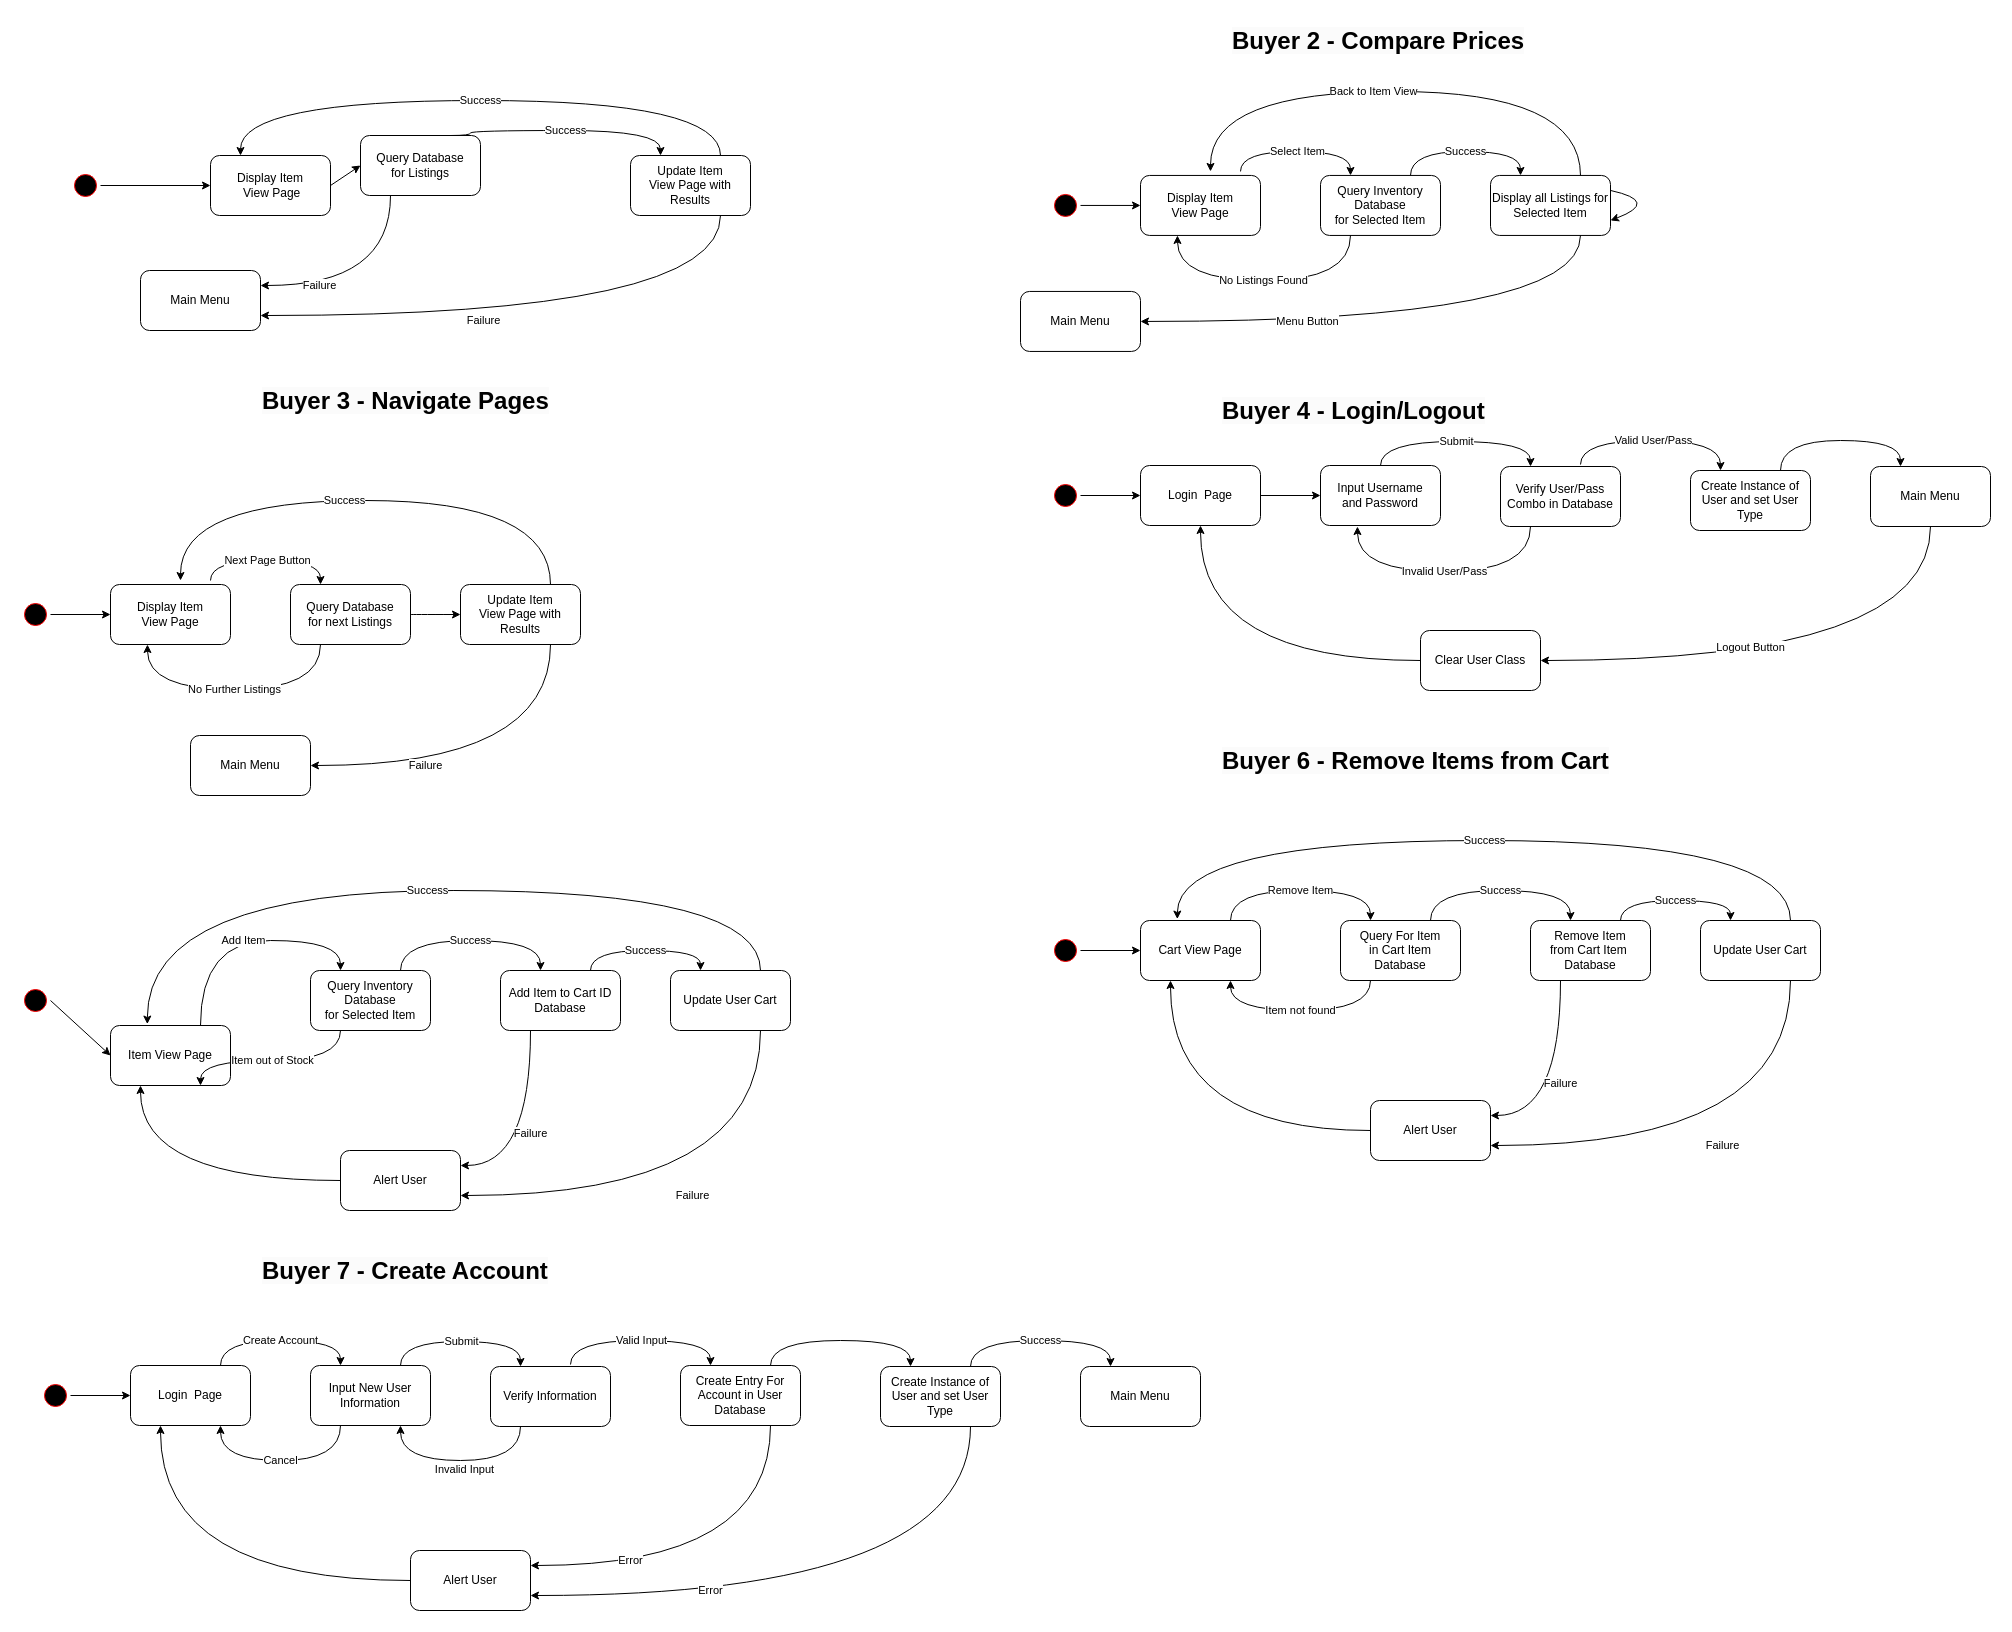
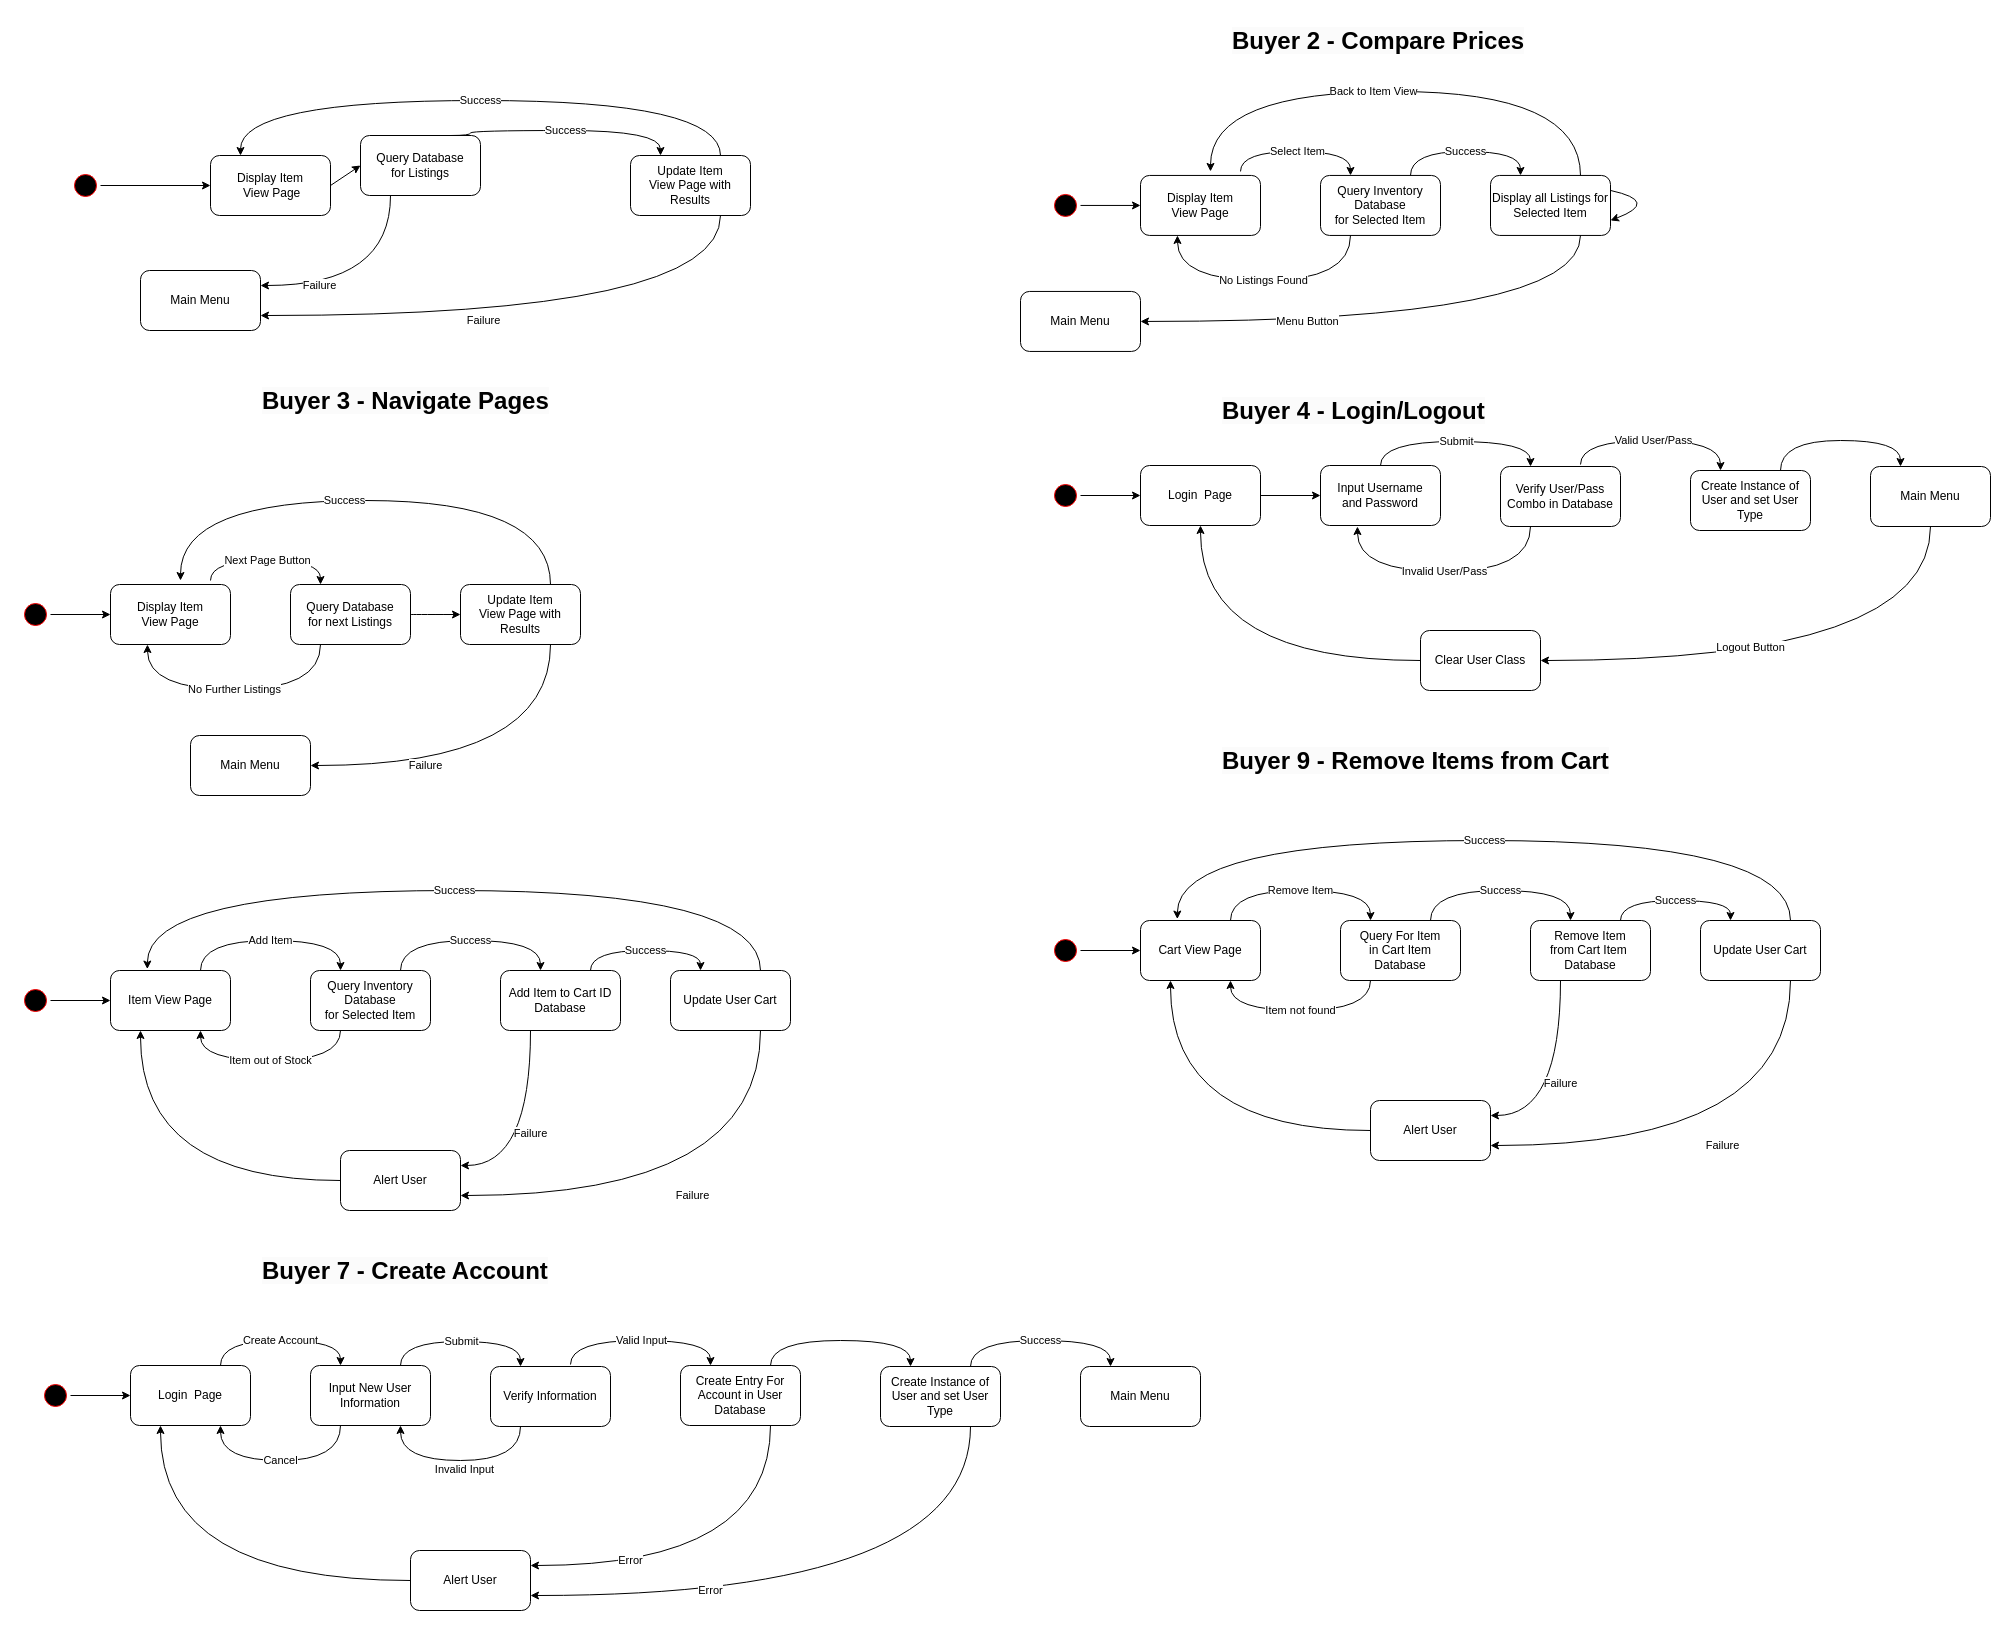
(1321, 755) -> (1321, 755)
(171, 1056) -> (171, 1001)
